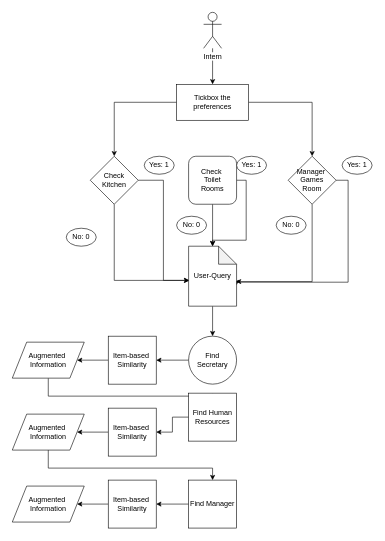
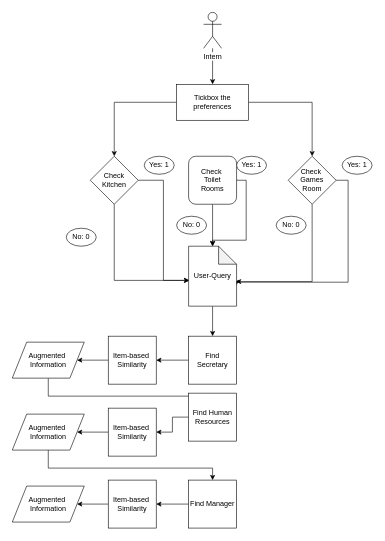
(312, 180) -> (312, 180)
(213, 360) -> (213, 360)
